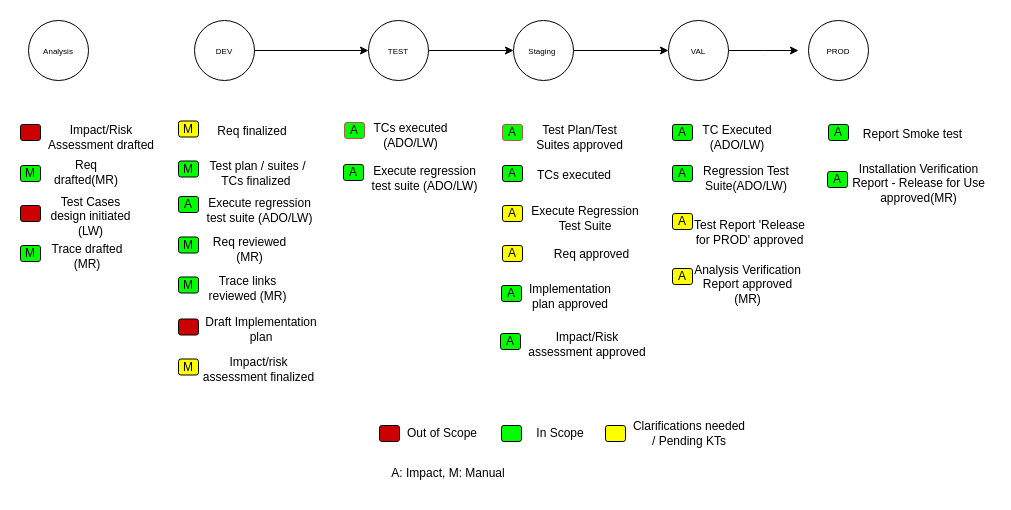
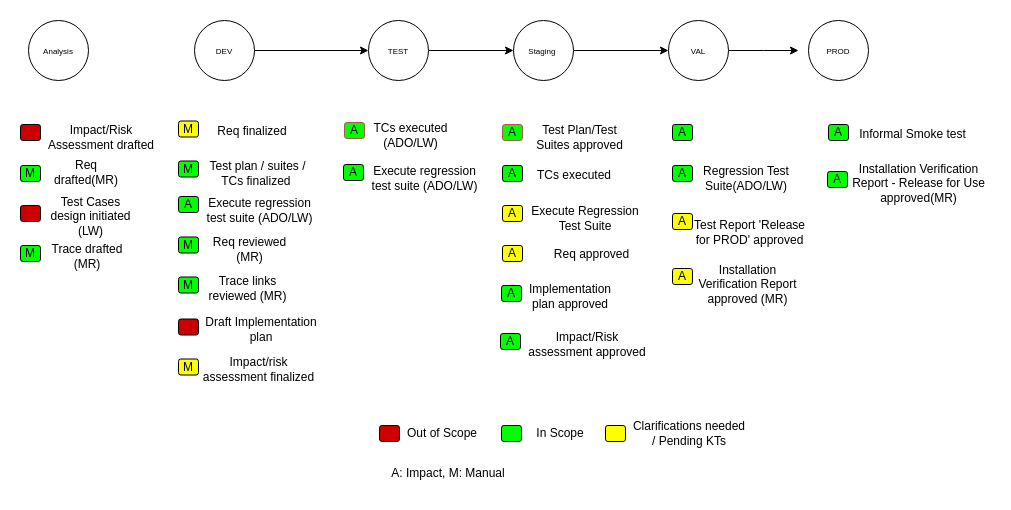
(913, 135) -> (913, 135)
(738, 138) -> none
(748, 285) -> (748, 285)
